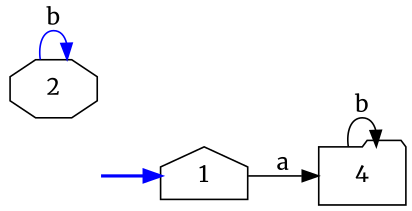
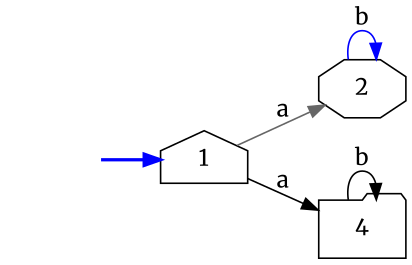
none -> (274, 129)
